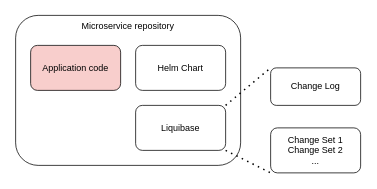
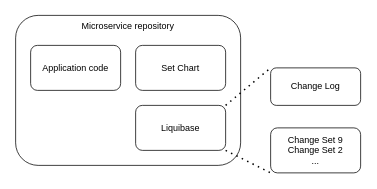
(75, 68) -> (75, 68)
(180, 68) -> (180, 68)
(315, 150) -> (315, 150)
